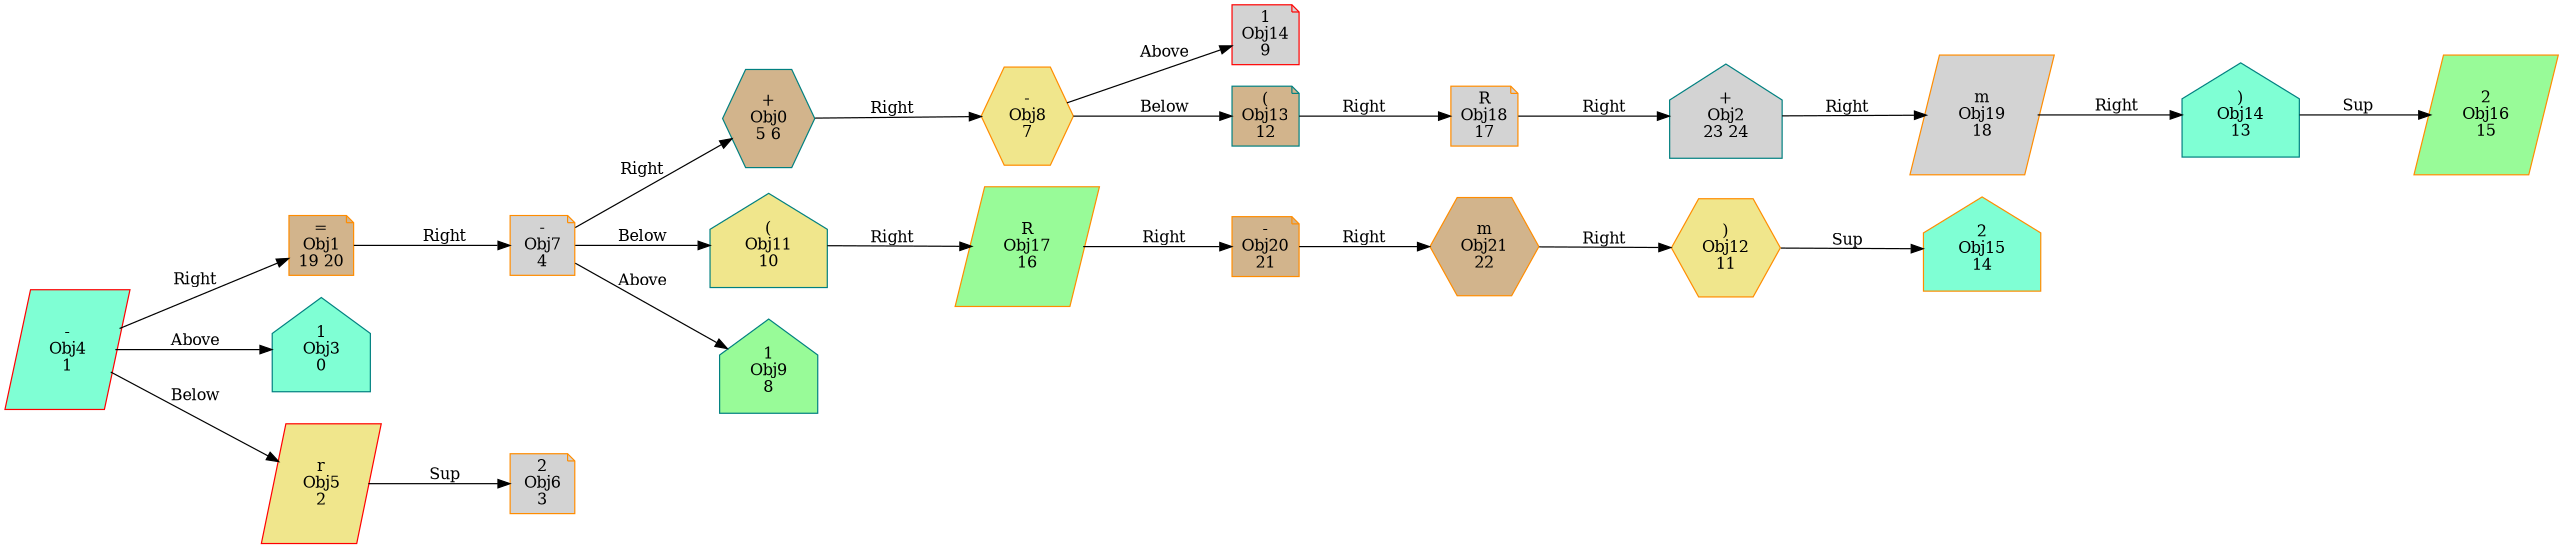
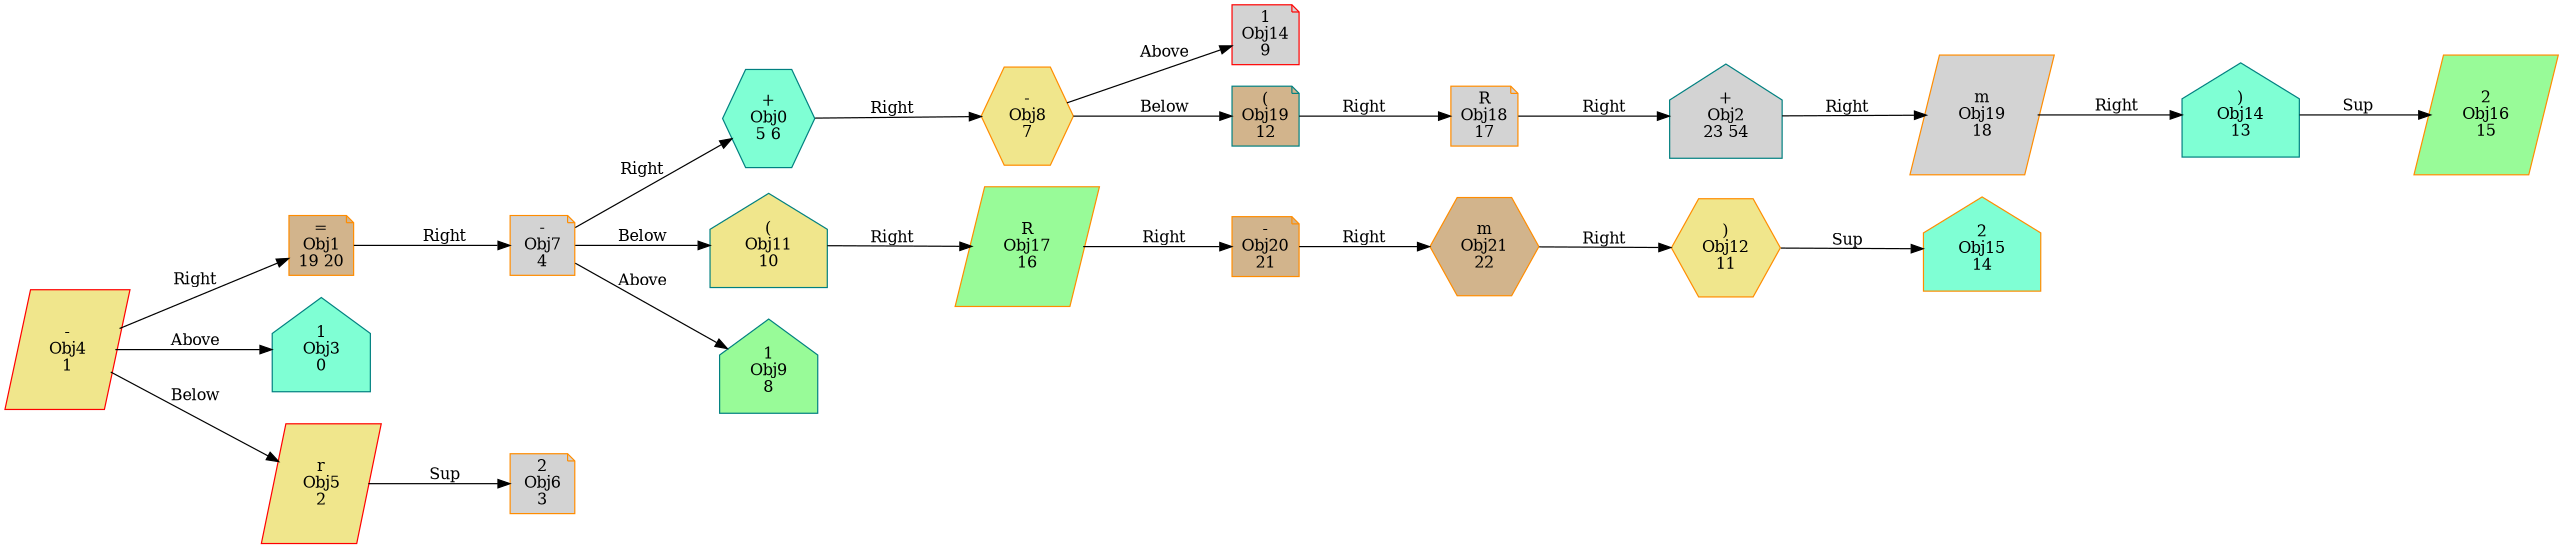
(1266, 116) -> (1266, 116)
(1726, 116) -> (1726, 116)
(769, 119) -> (769, 119)
(67, 350) -> (67, 350)
